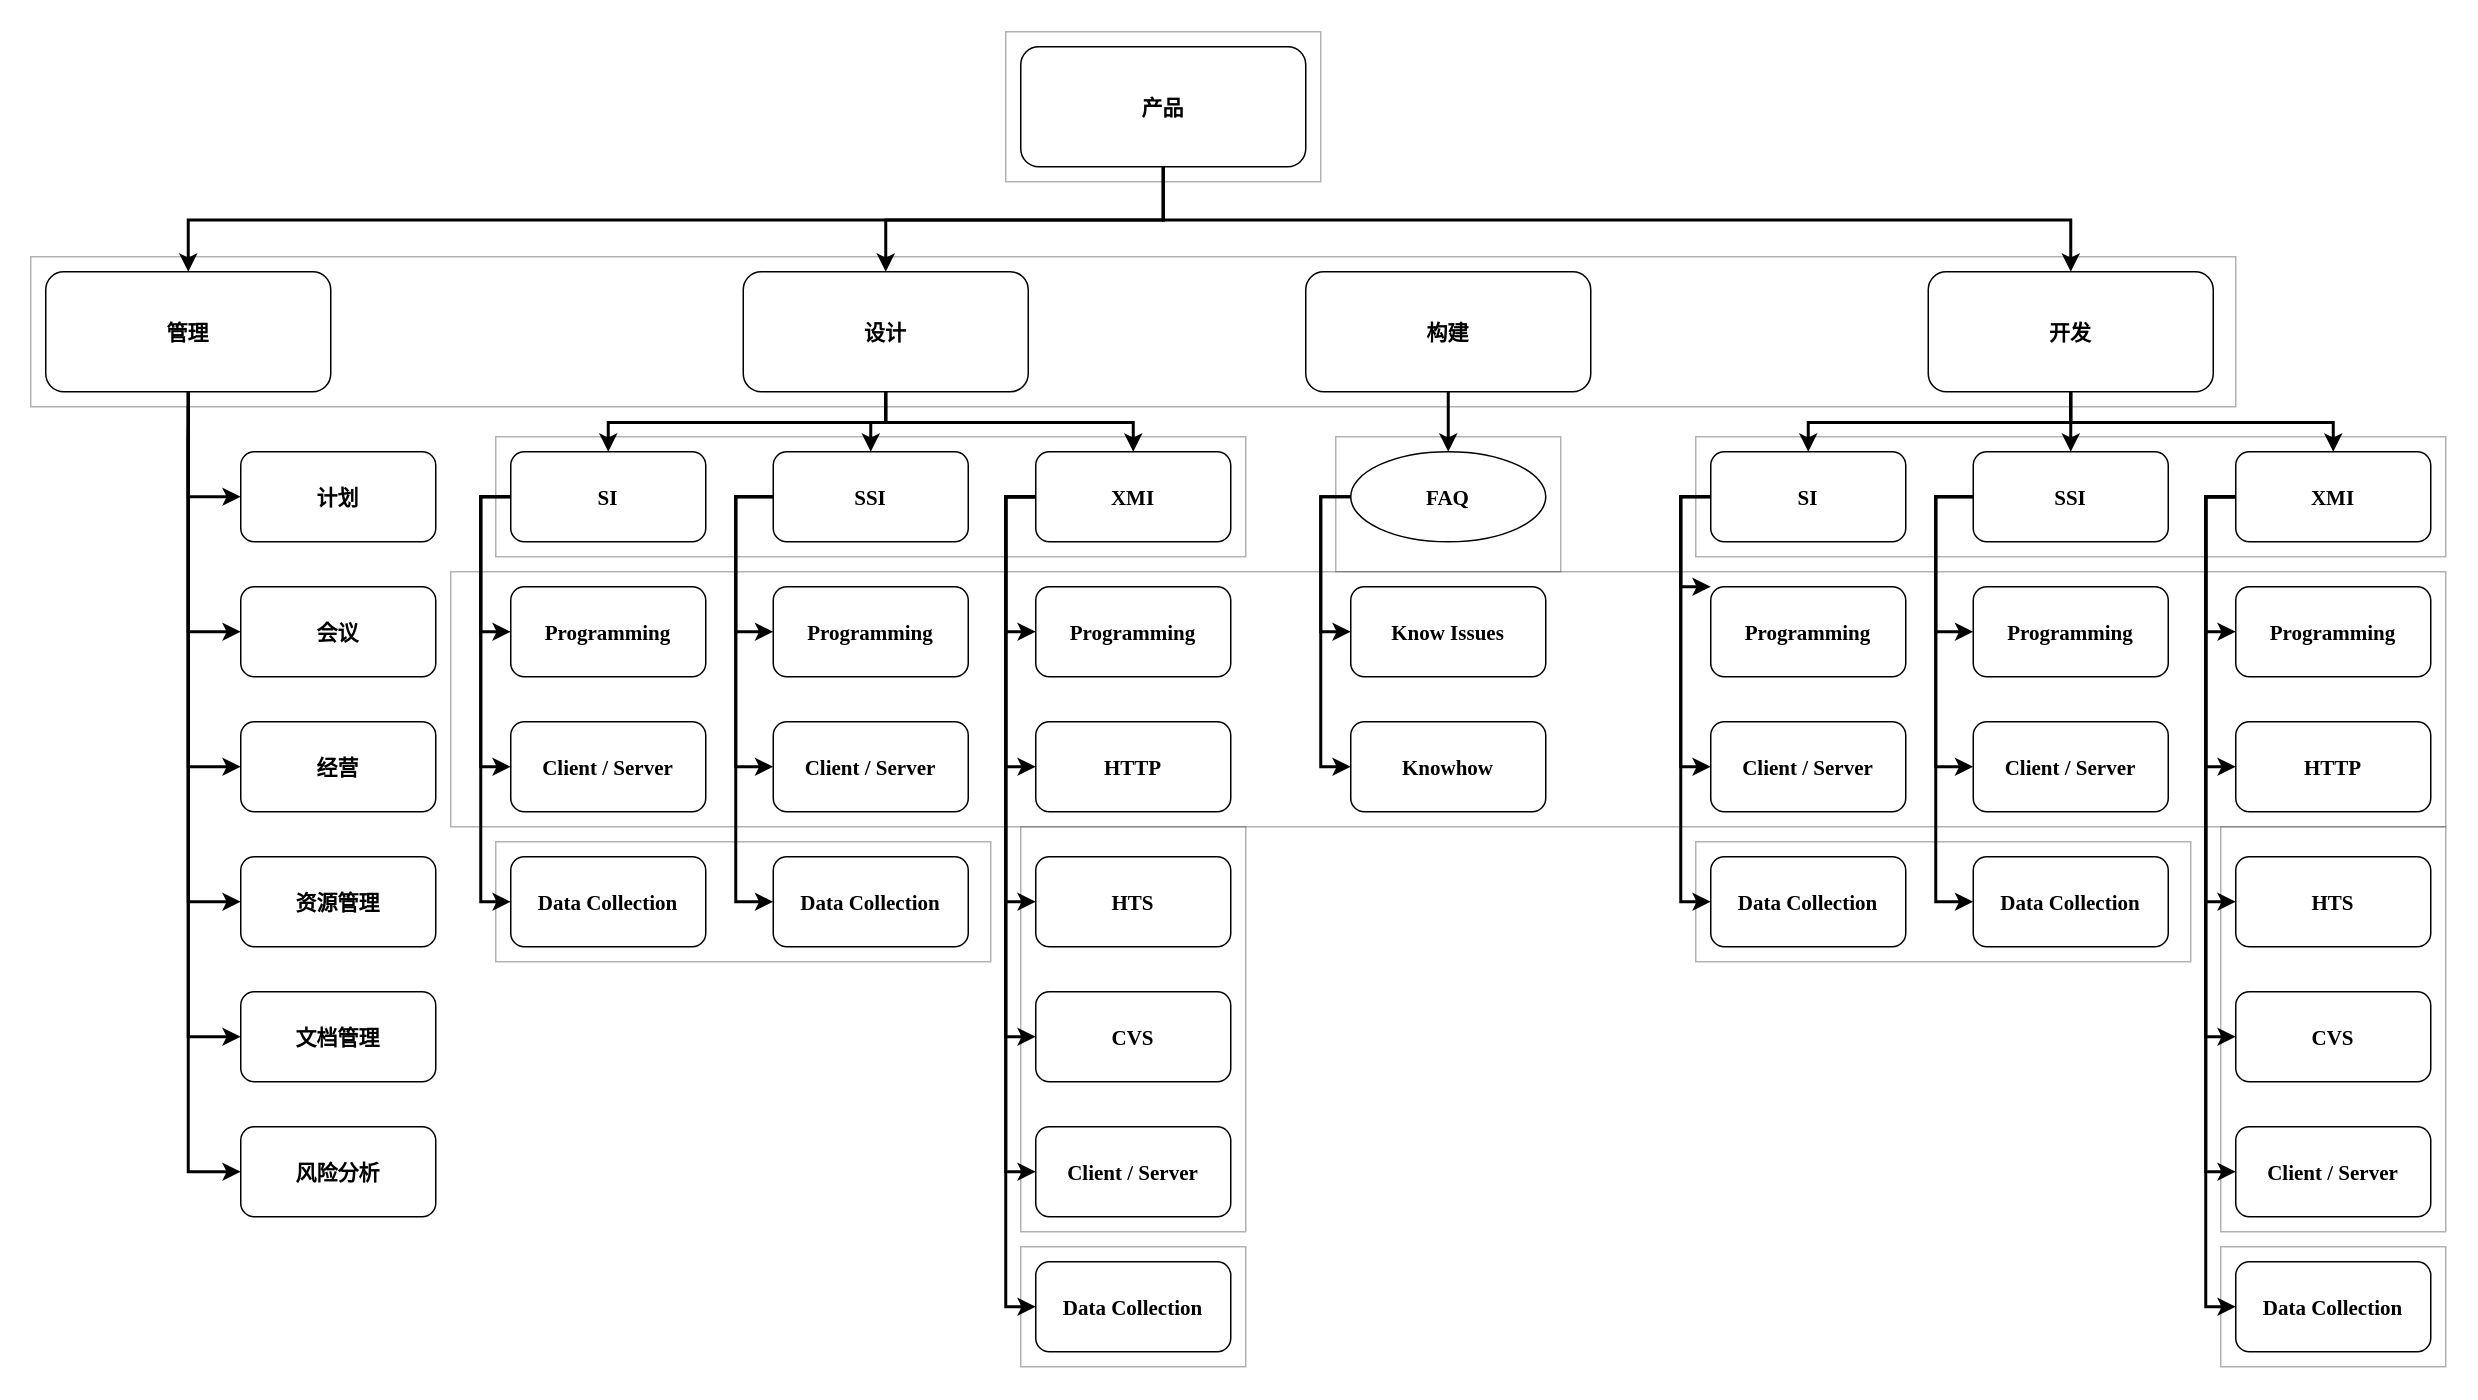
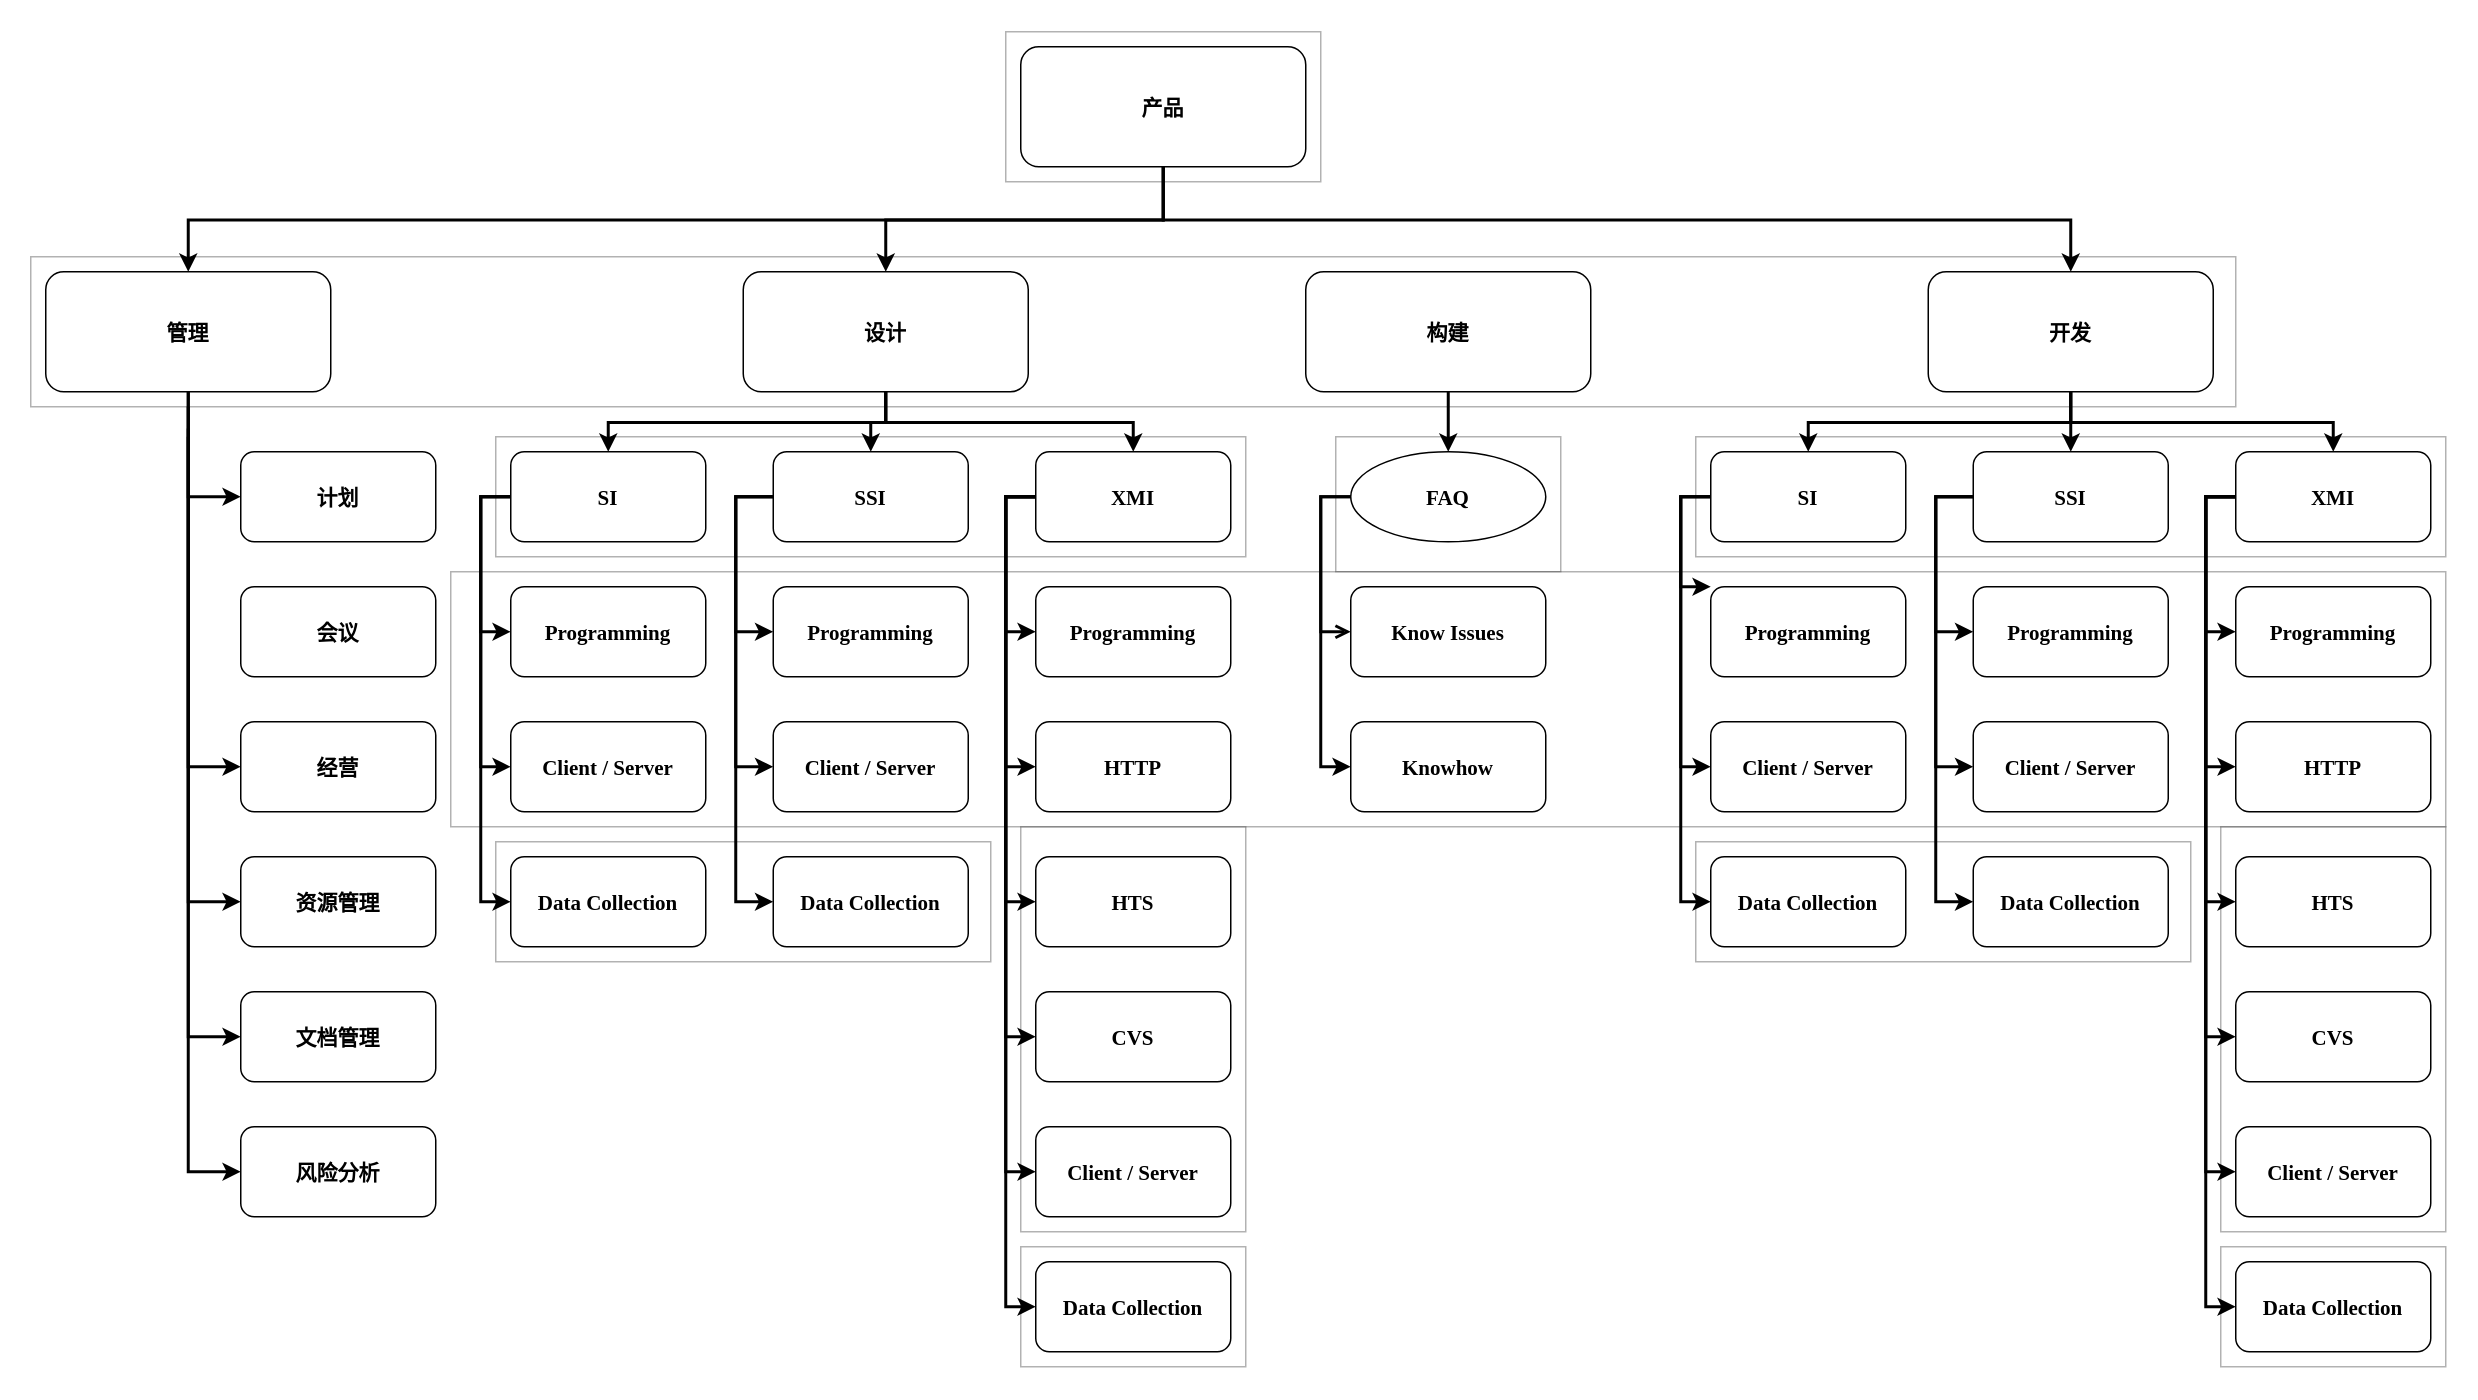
(209, 632) -> none
(1335, 632) -> (1337, 632)
